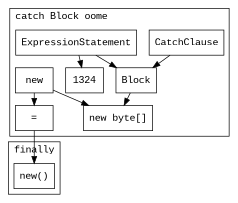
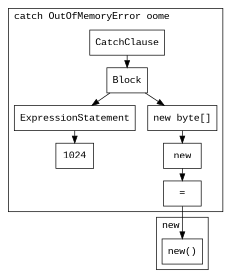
(62, 16) -> (92, 16)
(103, 60) -> (104, 97)
(85, 80) -> (75, 156)
(68, 97) -> (182, 133)
(34, 150) -> (171, 225)
